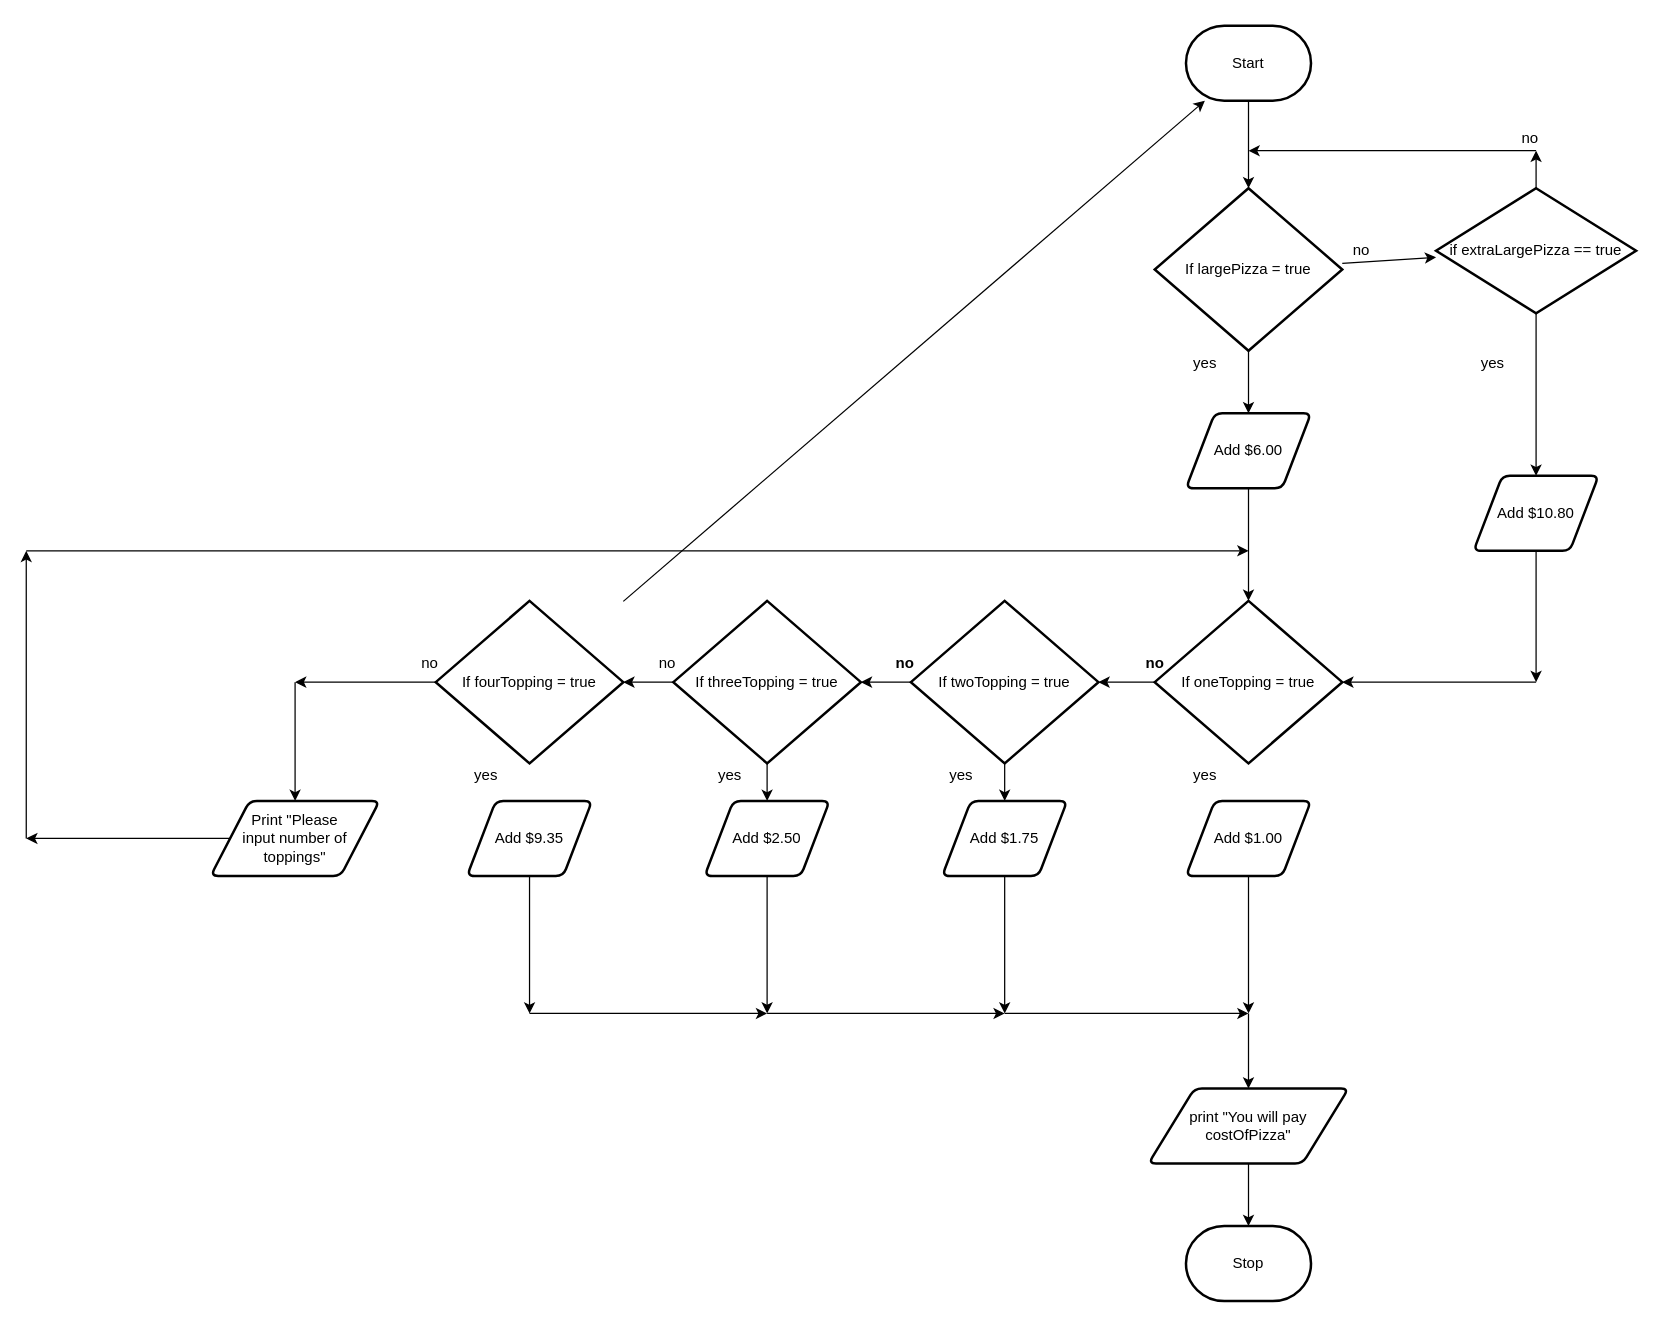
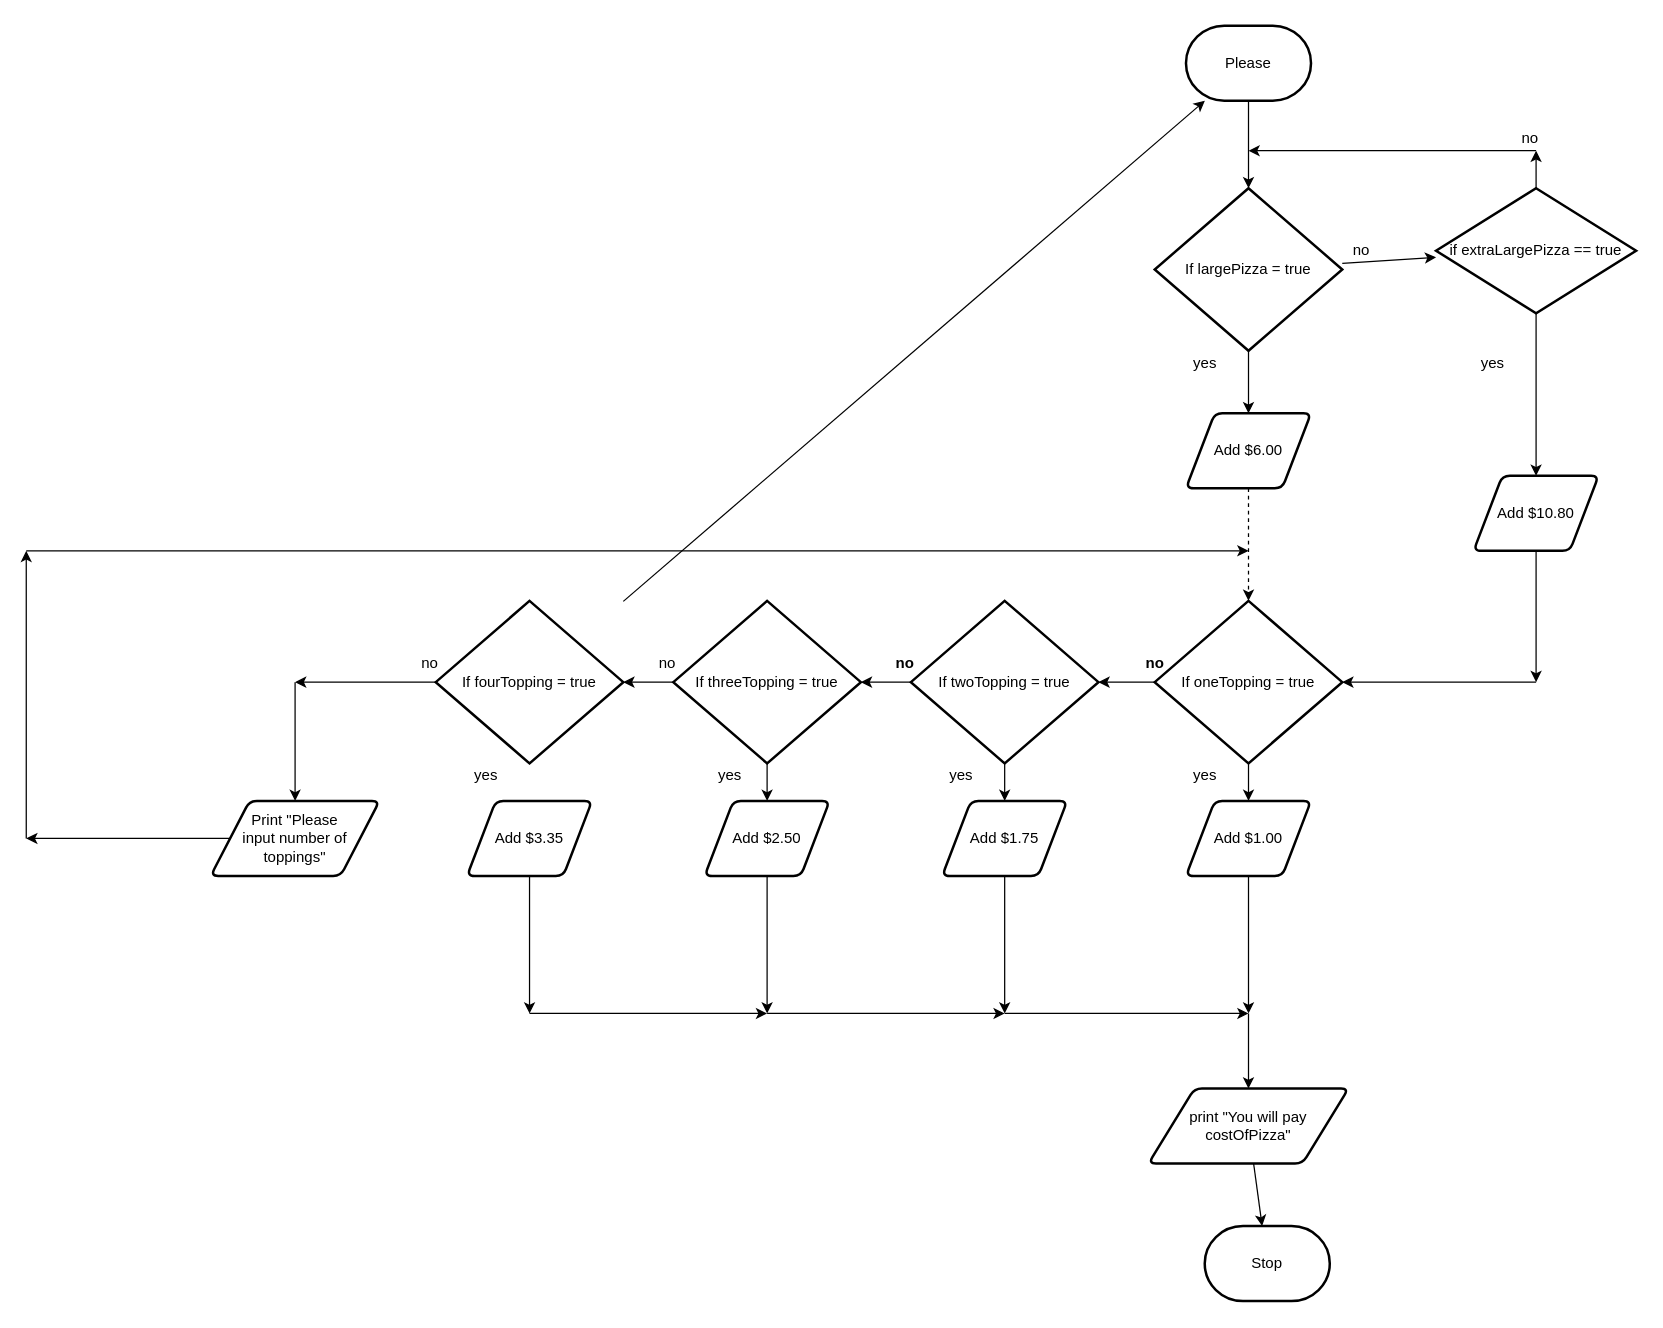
(1248, 63) -> (1248, 63)
(1248, 541) -> (1248, 541)
none -> (1248, 777)
(529, 838) -> (529, 838)
(1248, 1263) -> (1267, 1263)
